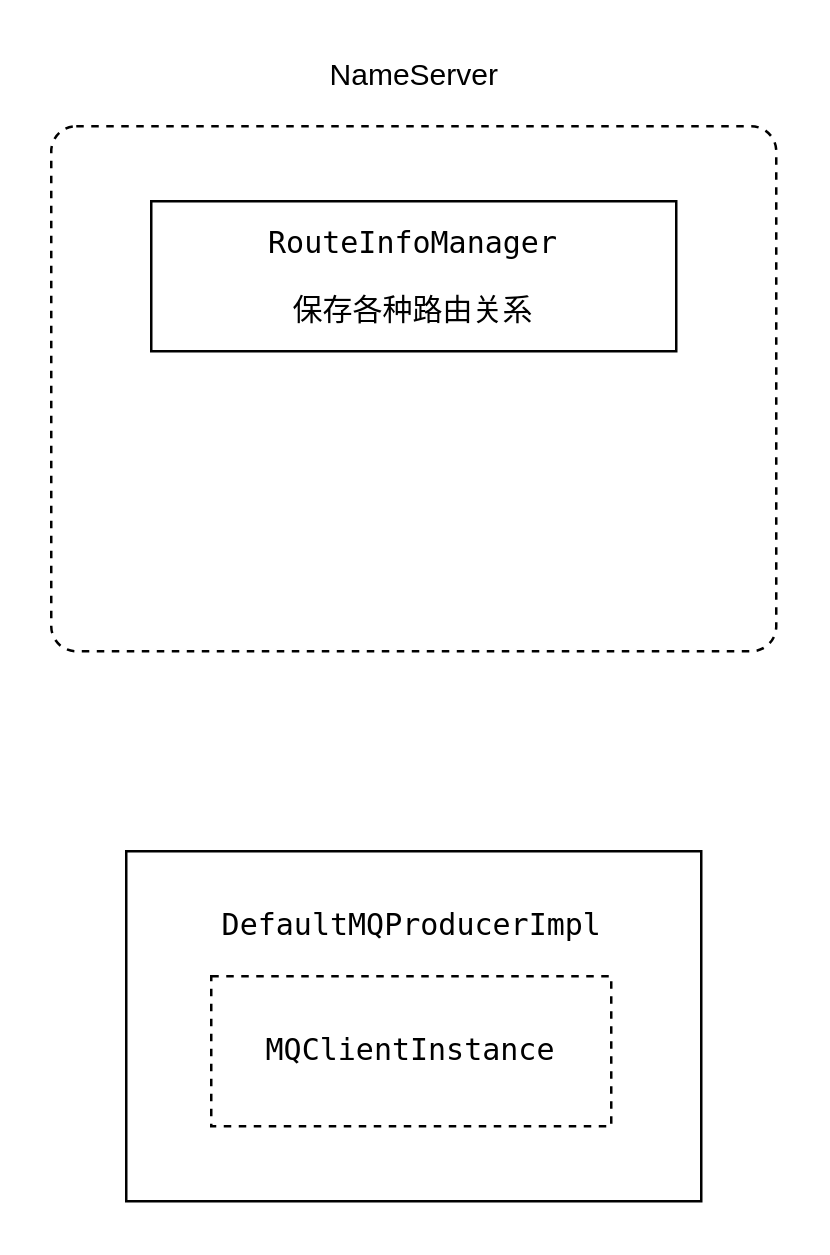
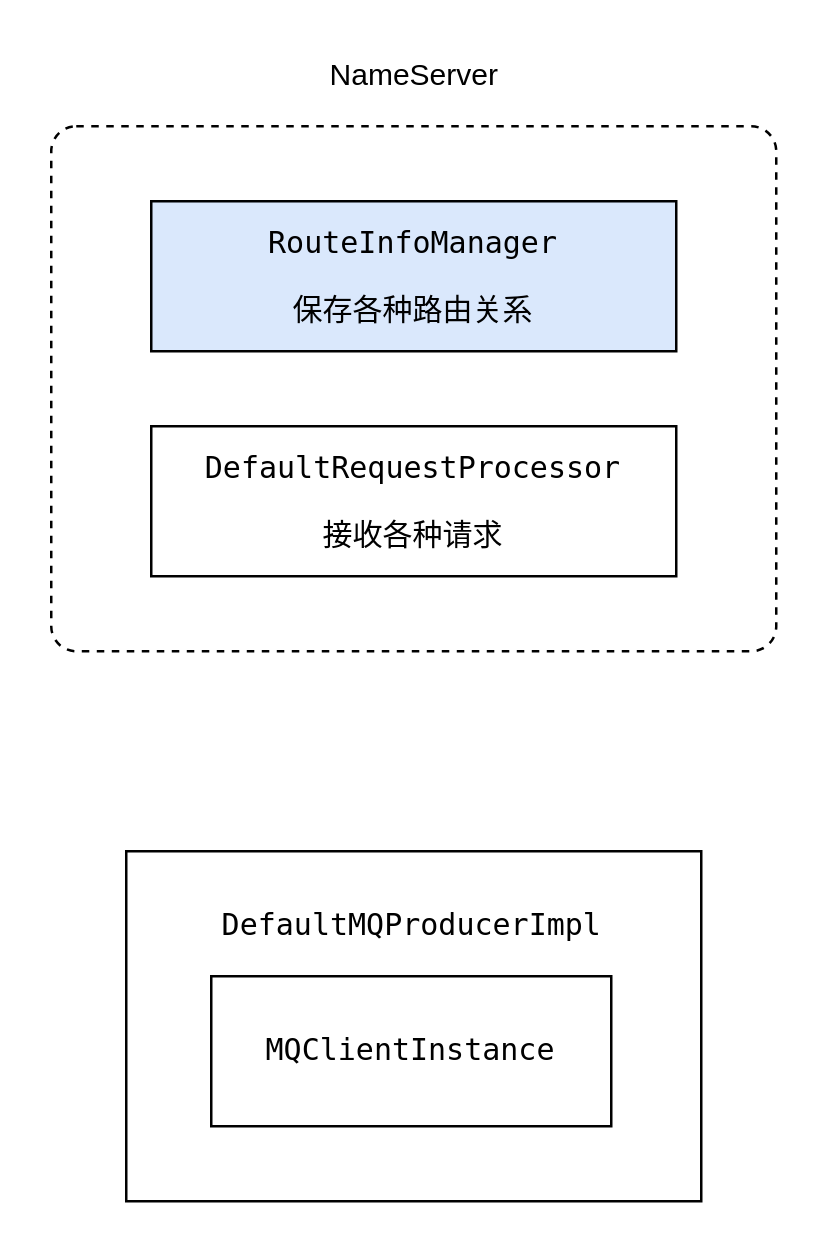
(414, 276) -> (414, 276)
none -> (414, 501)
(411, 1051) -> (411, 1051)
